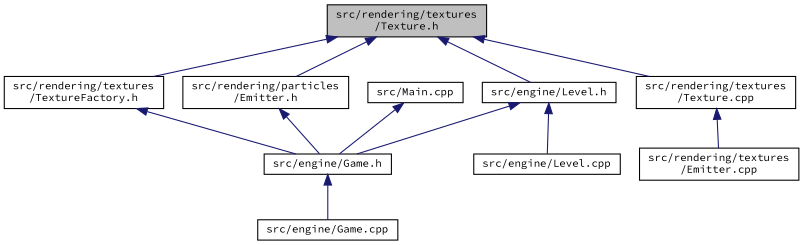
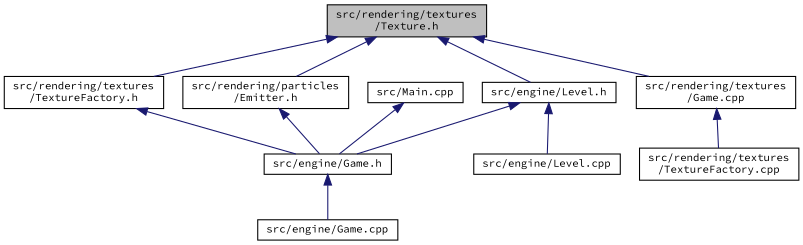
(716, 93) -> (716, 93)
(719, 164) -> (719, 164)
